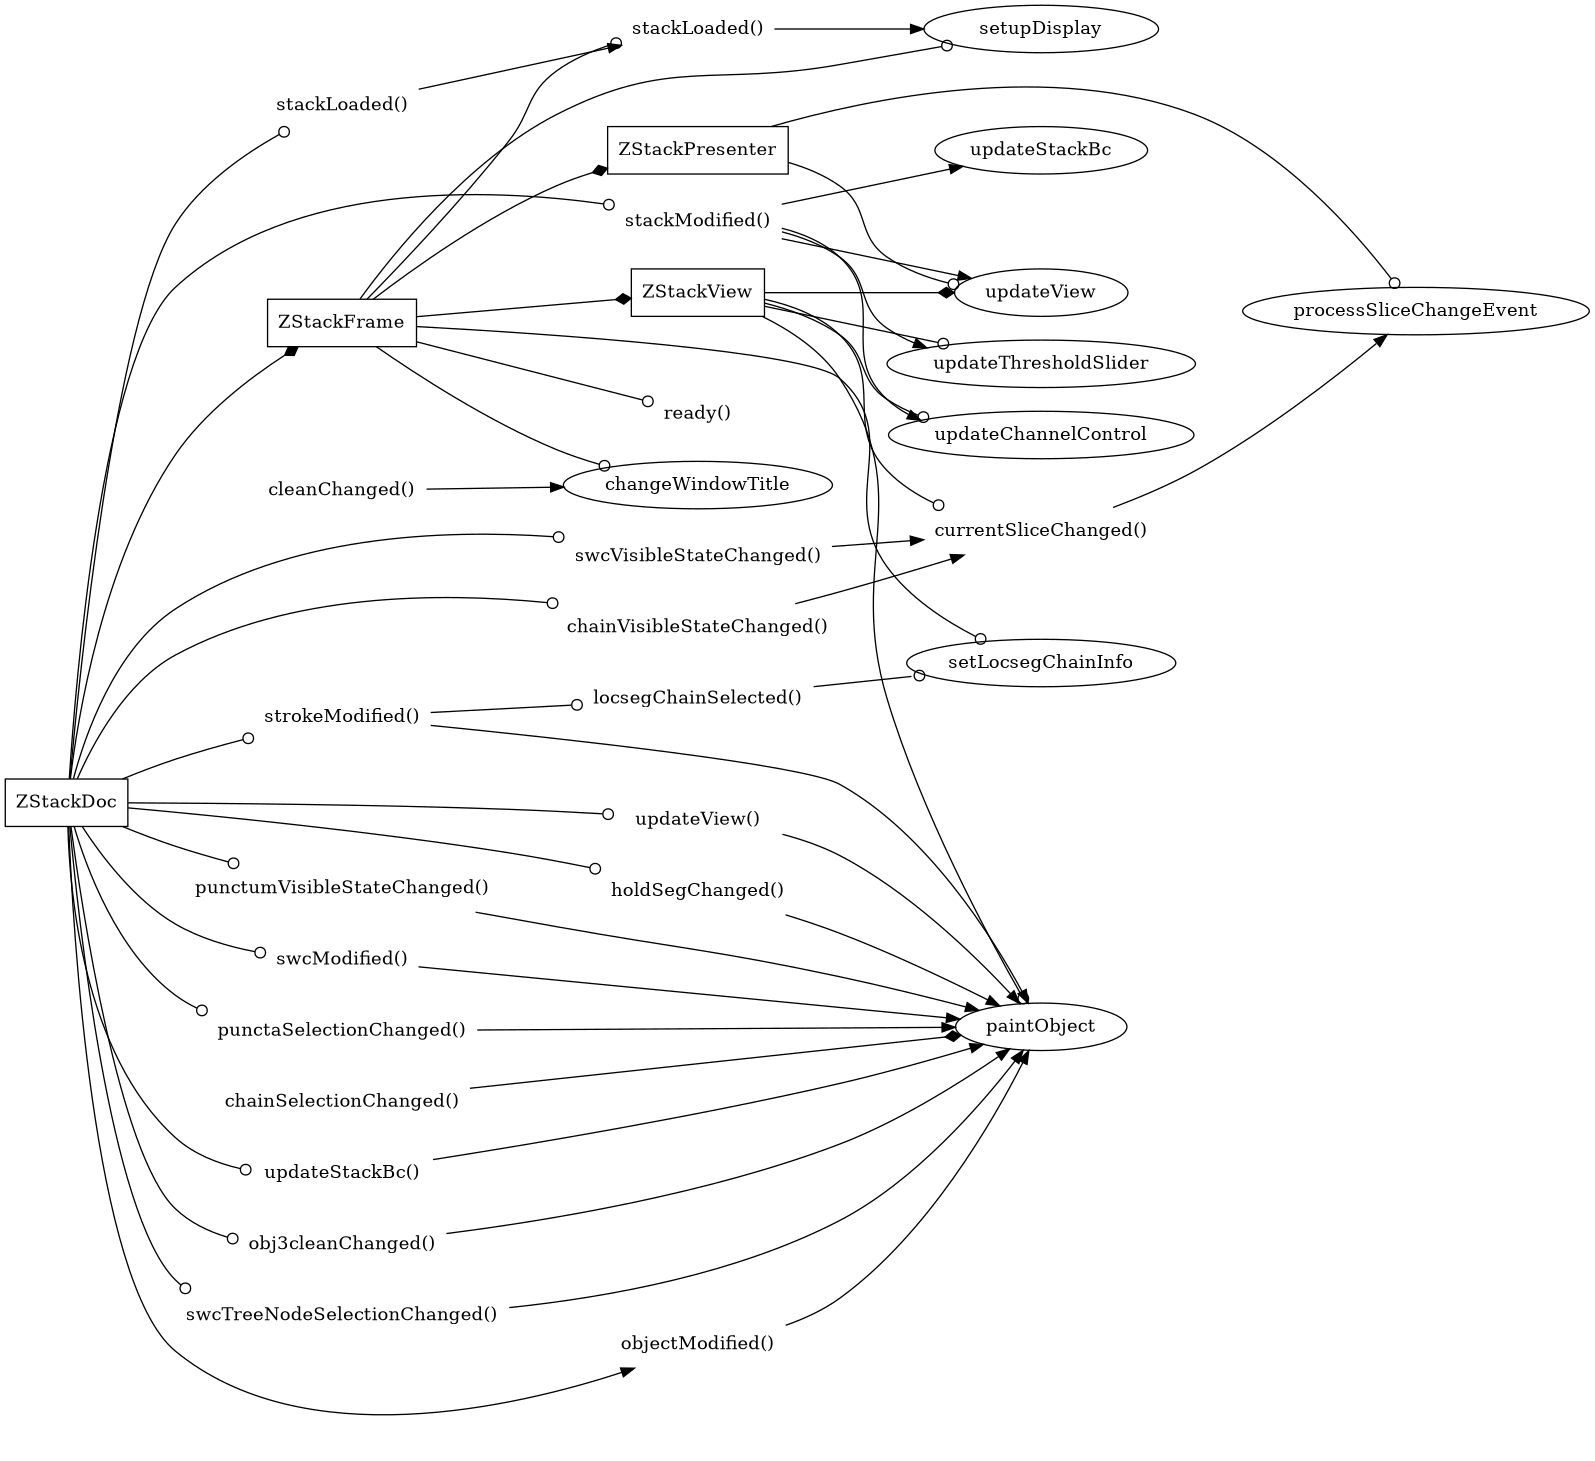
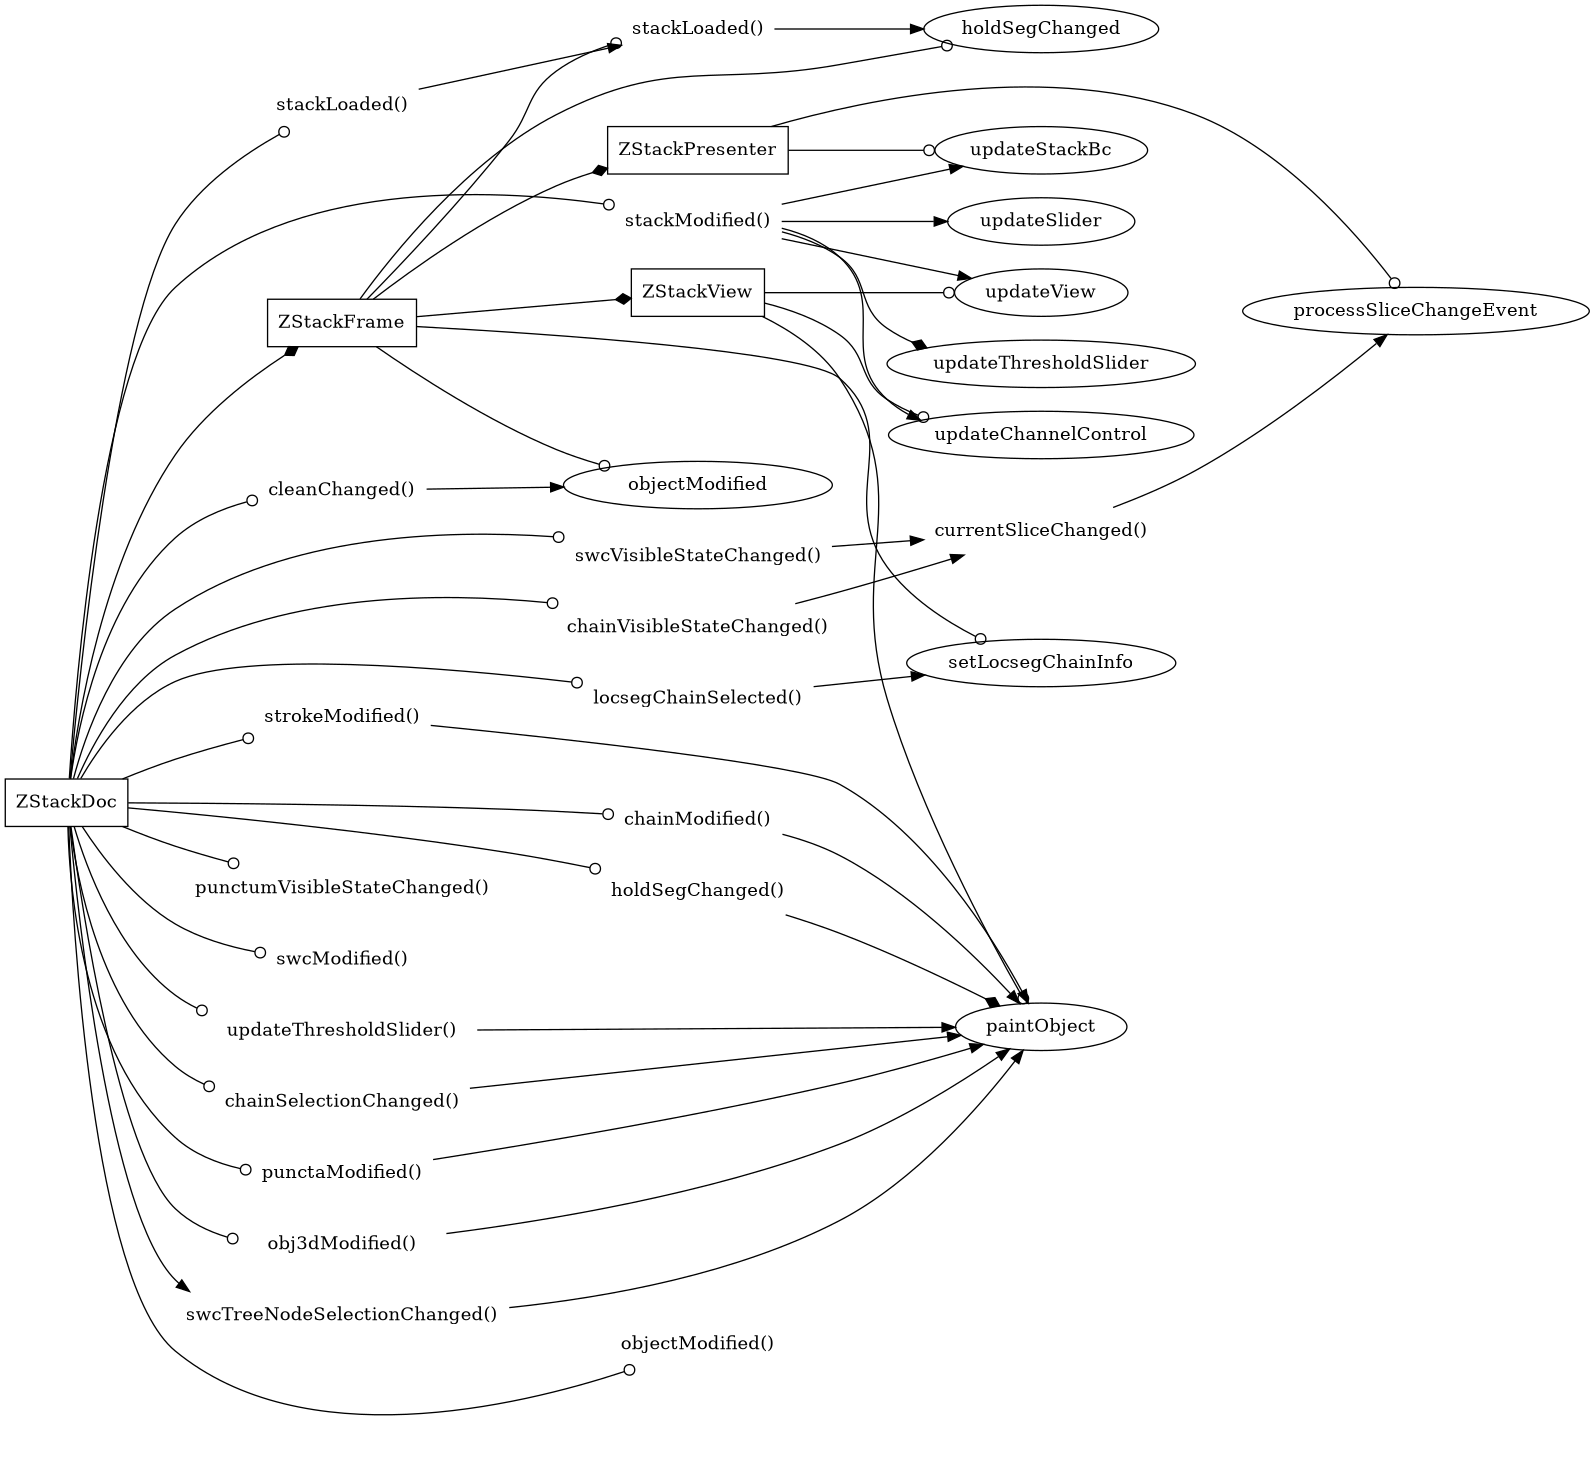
(1041, 29) -> (1041, 29)
none -> (1041, 221)
(865, 226) -> (856, 150)
(849, 293) -> (849, 293)
(871, 311) -> (871, 311)
(851, 324) -> none
(863, 389) -> none
(698, 414) -> none
(698, 485) -> (698, 485)
none -> (120, 613)
(863, 682) -> (863, 682)
(501, 709) -> (304, 664)
(698, 820) -> (698, 820)
(888, 953) -> (888, 953)
(722, 954) -> none
none -> (109, 972)
(683, 992) -> none
(342, 1031) -> (342, 1031)
(101, 1063) -> (101, 1063)
(709, 1063) -> (709, 1063)
(342, 1173) -> (342, 1173)
(925, 1215) -> none
(342, 1244) -> (342, 1244)
(153, 1321) -> (153, 1321)
